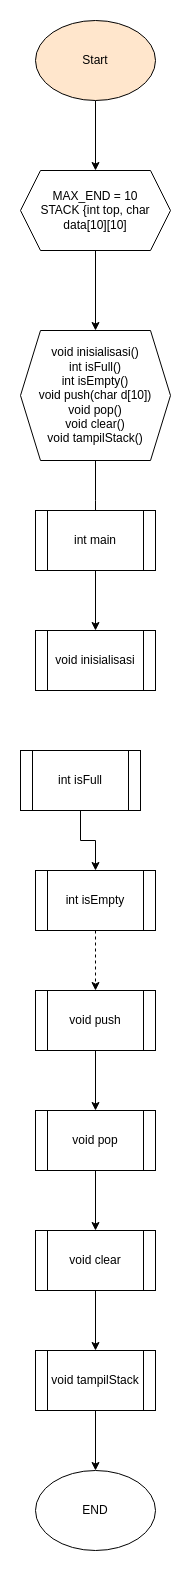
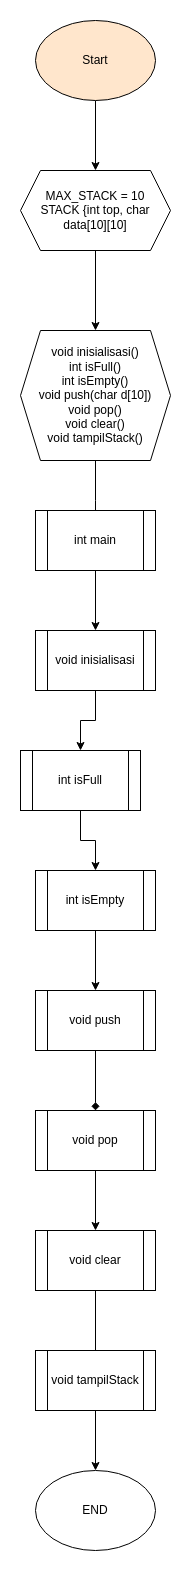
(96, 211) -> (96, 211)
none -> (92, 721)
(96, 958) -> (96, 958)
(96, 1102) -> (96, 1101)
(96, 1342) -> (96, 1344)
